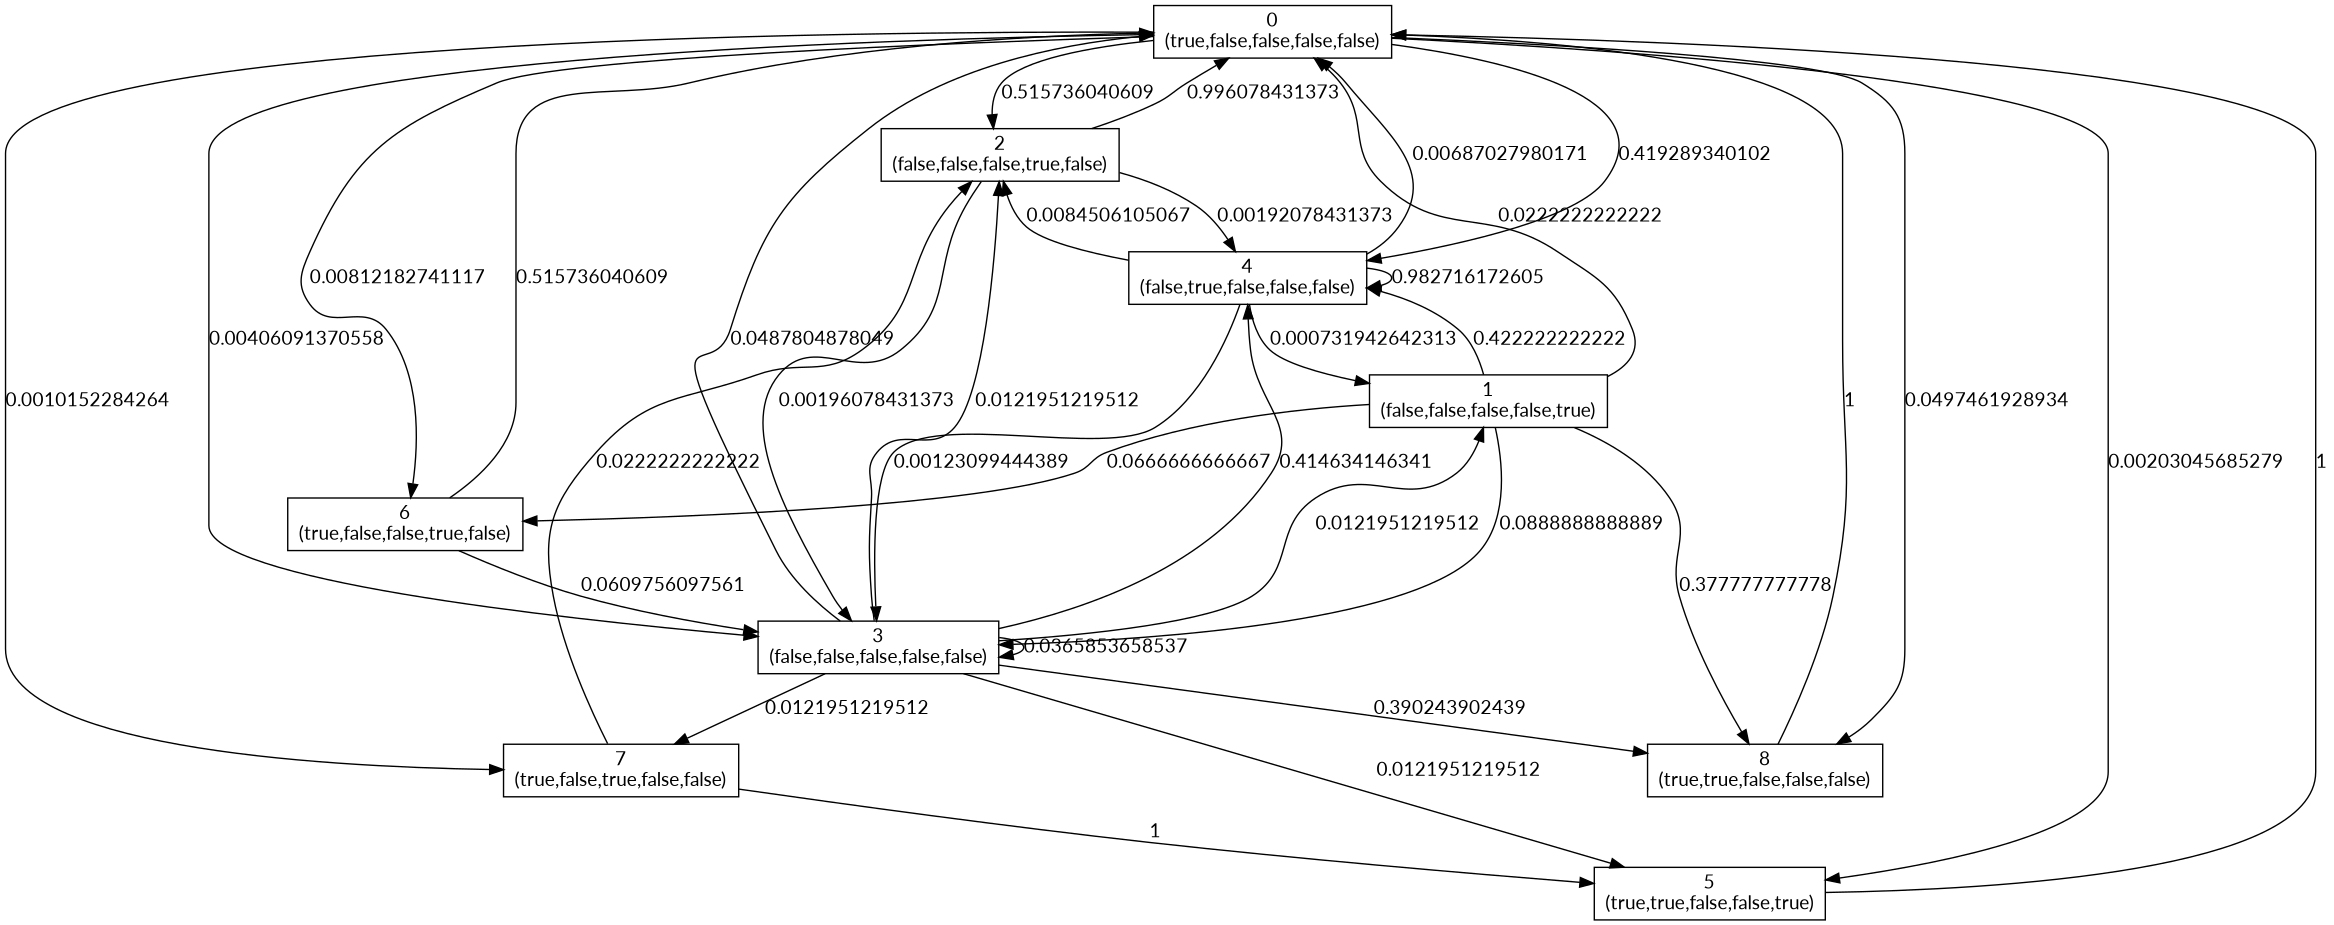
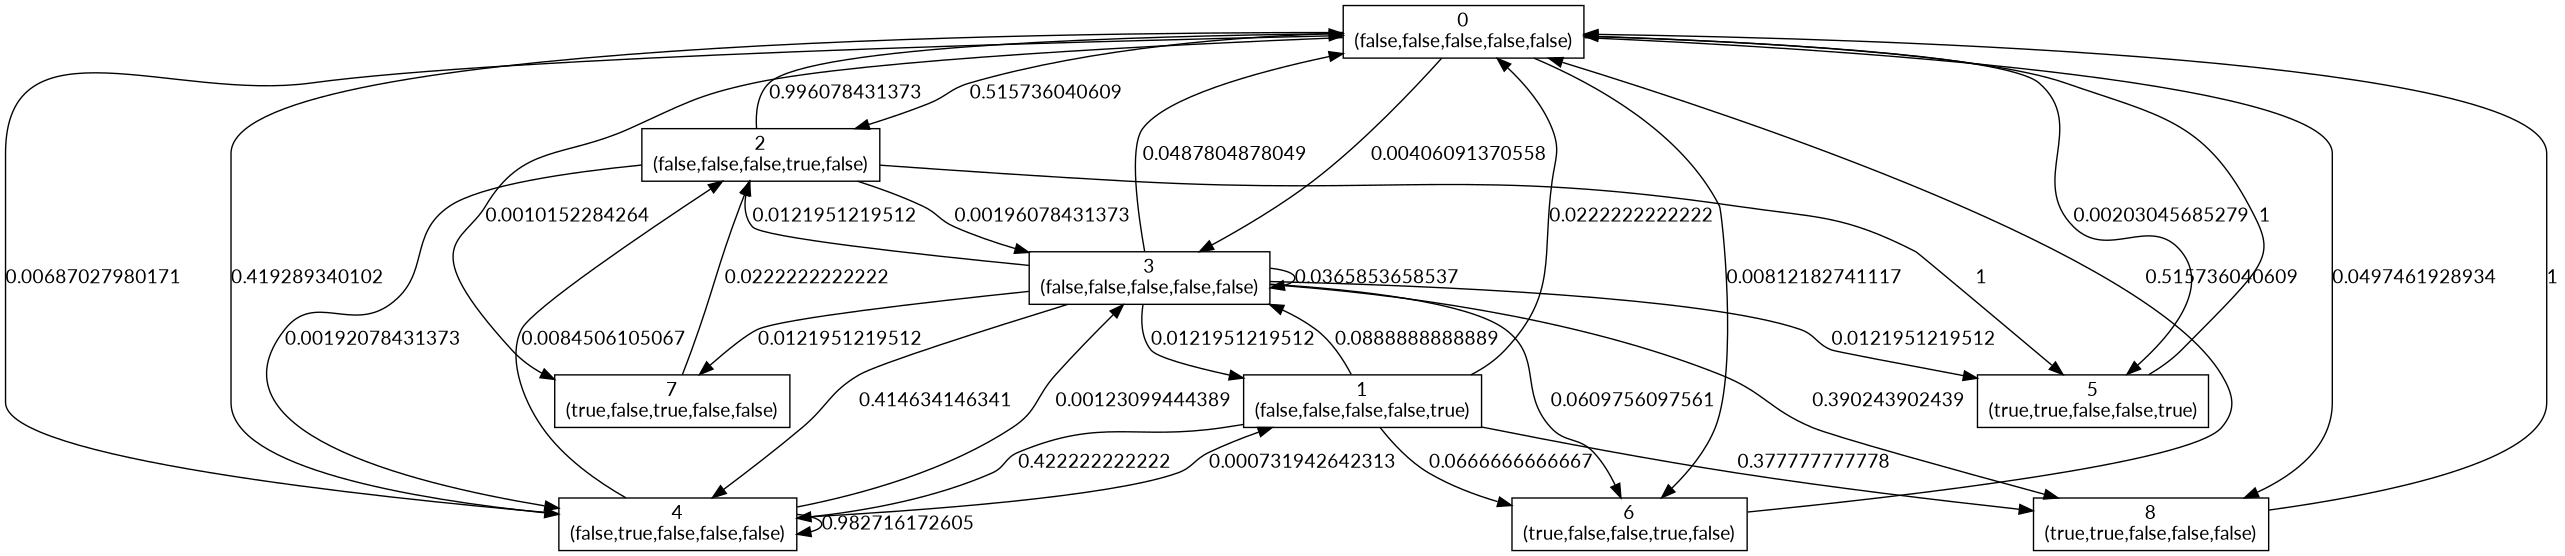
(1273, 32) -> (1464, 32)
(598, 601) -> (1497, 325)
(1159, 843) -> (1490, 185)
